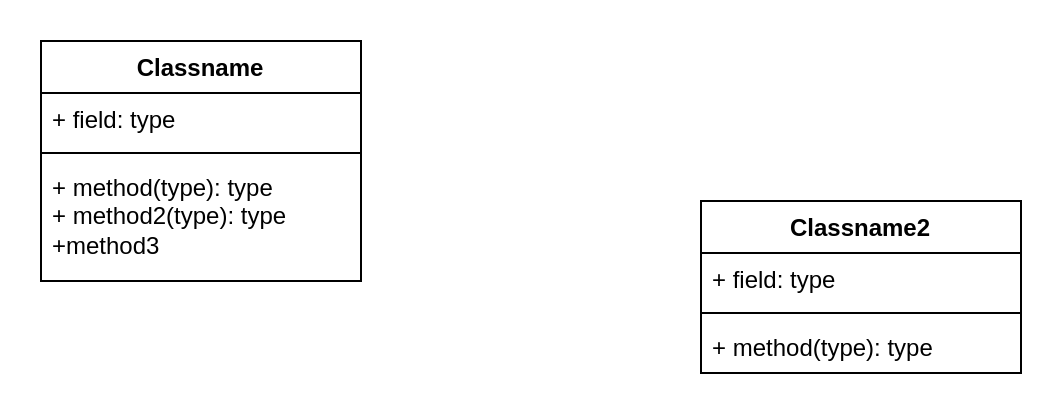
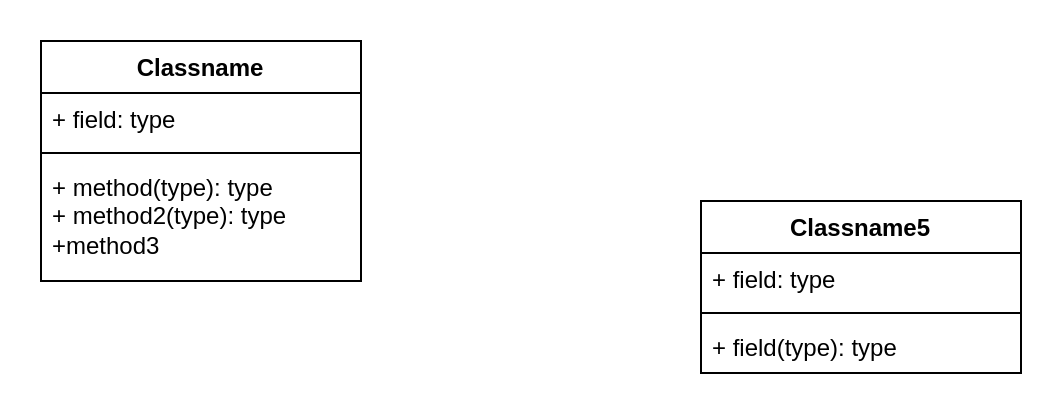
(861, 229) -> (861, 229)
(838, 349) -> (825, 349)
